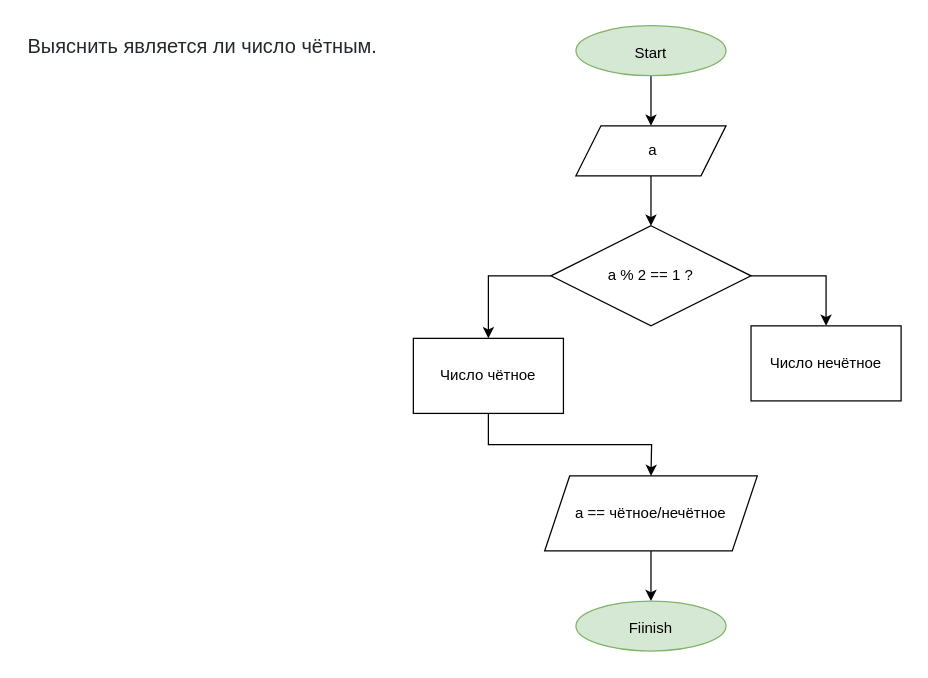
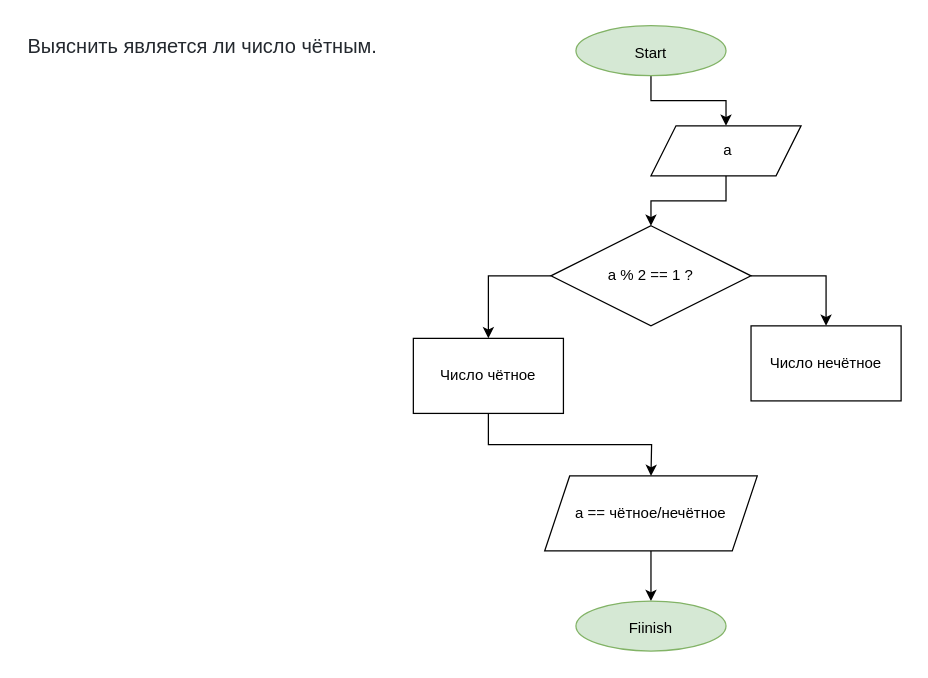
(651, 151) -> (726, 151)
